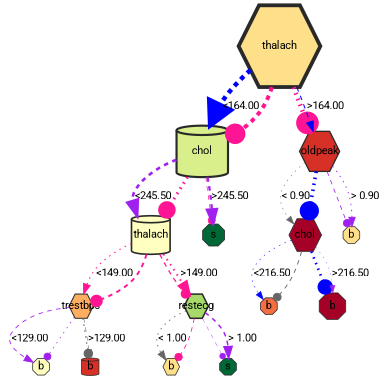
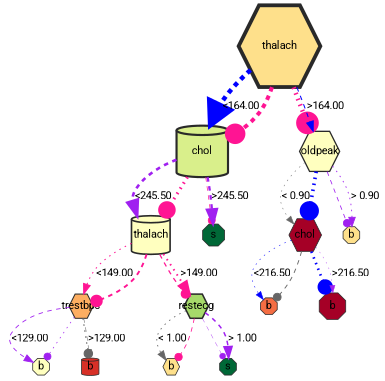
(320, 151) -> (320, 151)
